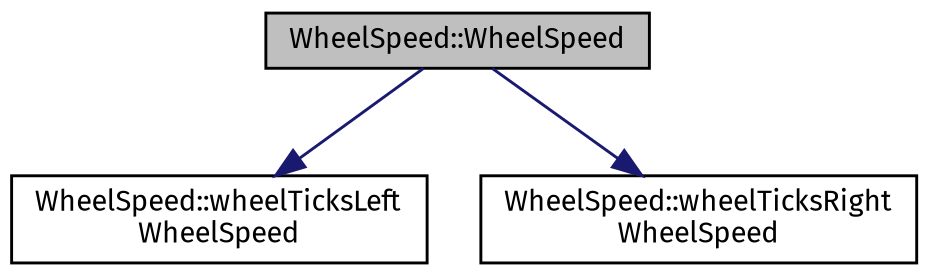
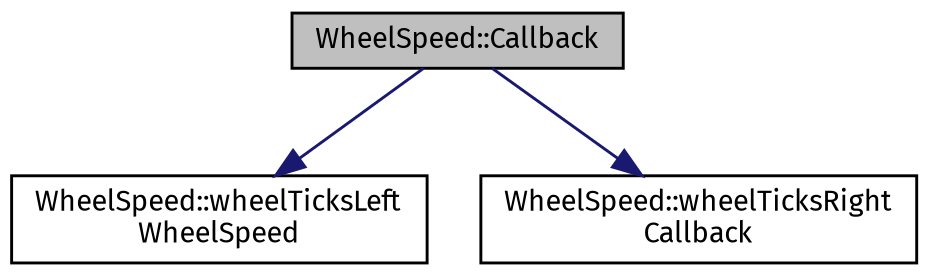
(458, 41) -> (458, 41)
(699, 219) -> (699, 219)
